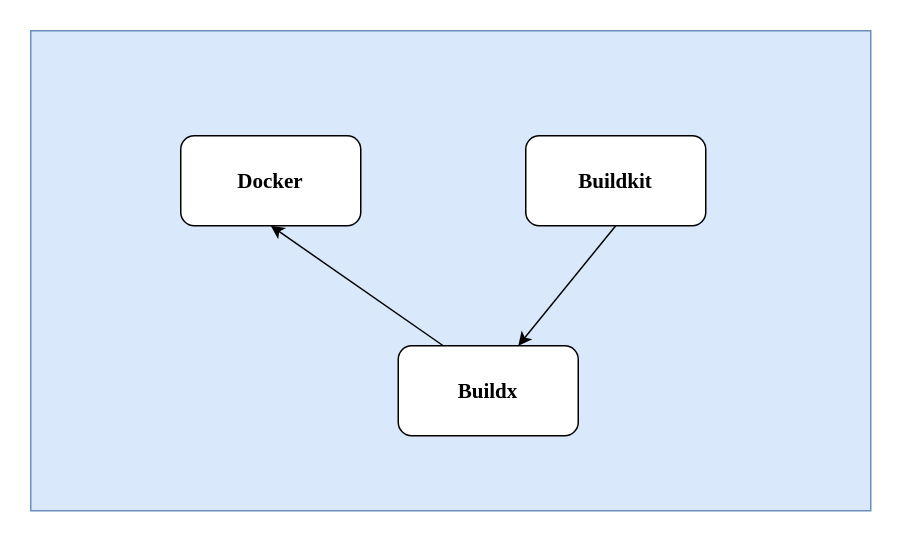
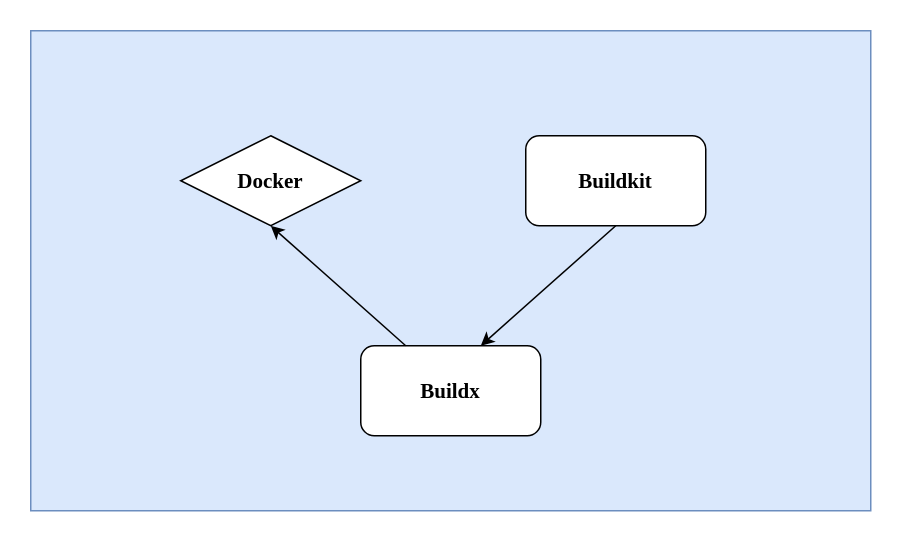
(271, 181) -> (271, 181)
(488, 391) -> (451, 391)
